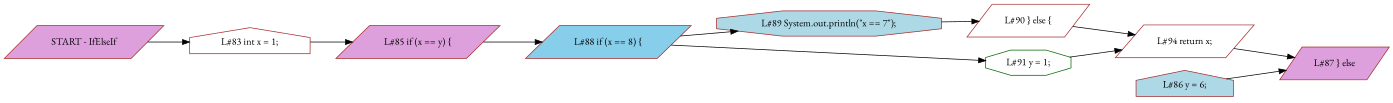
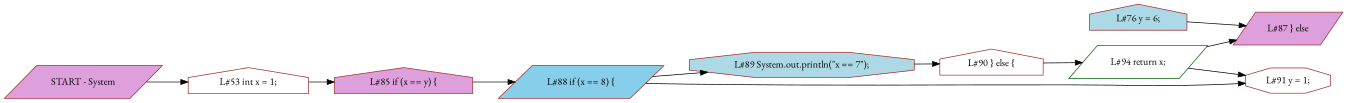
(1028, 21) -> (992, 63)
(1185, 41) -> (1138, 62)
(84, 42) -> (83, 82)
(250, 42) -> (248, 82)
(418, 42) -> (404, 82)
(1092, 54) -> (1213, 71)
(1028, 63) -> (1288, 81)
(1185, 85) -> (1138, 19)
